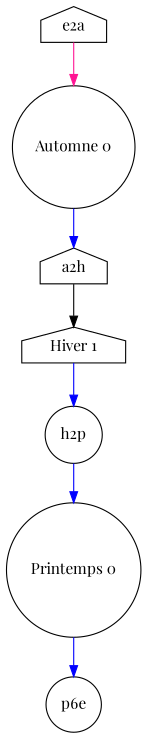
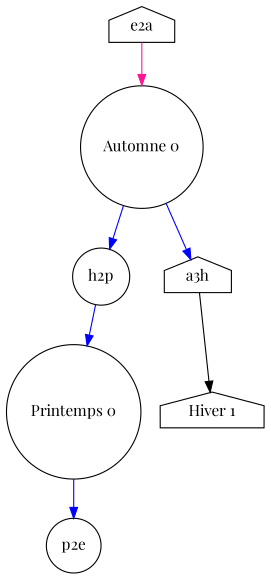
(74, 268) -> (198, 277)
(74, 379) -> (118, 222)
(74, 705) -> (74, 546)
